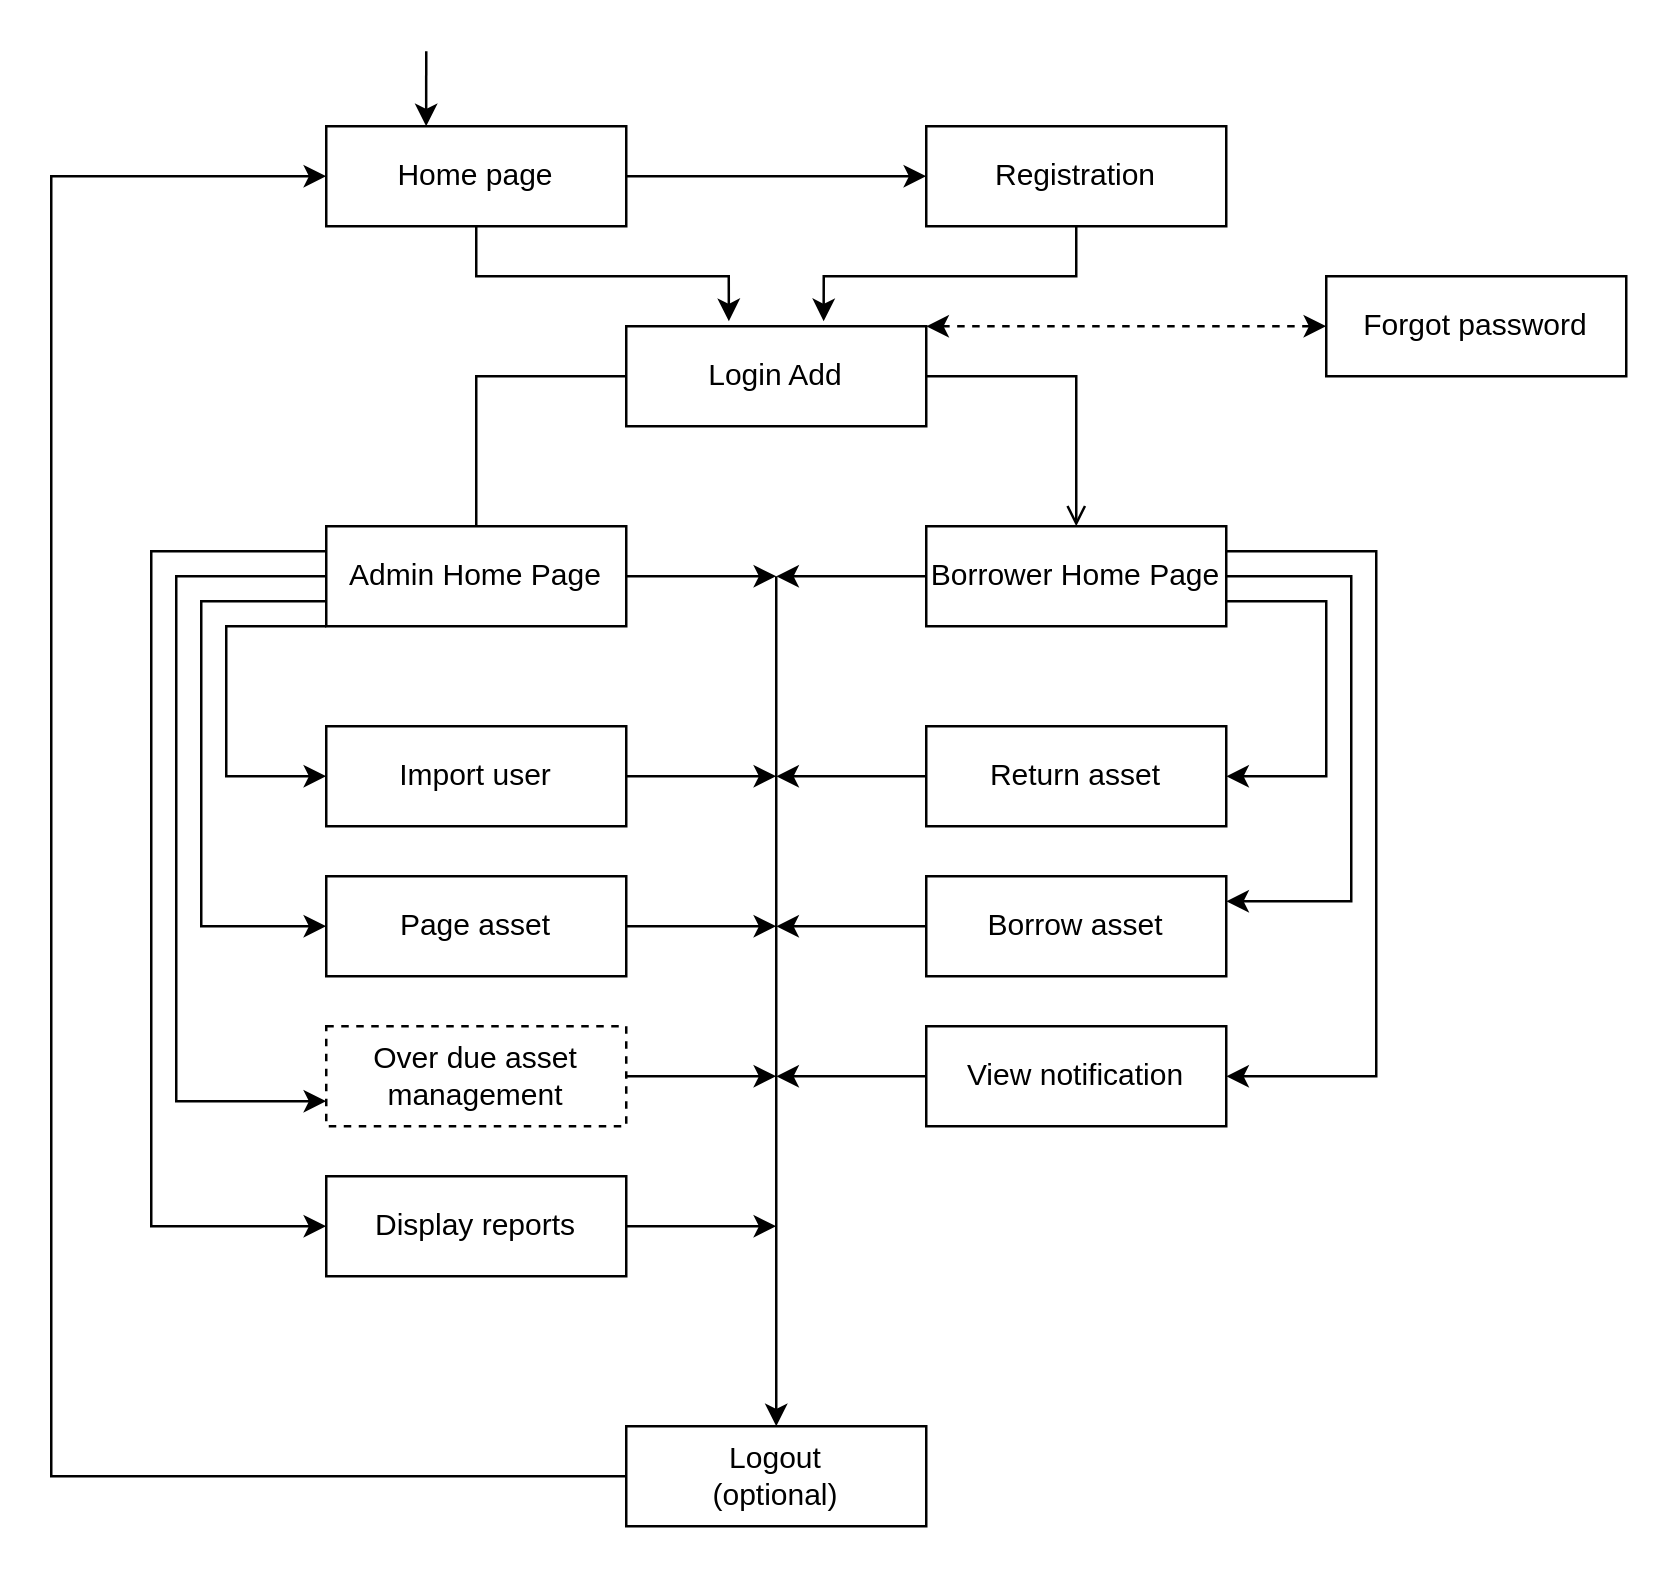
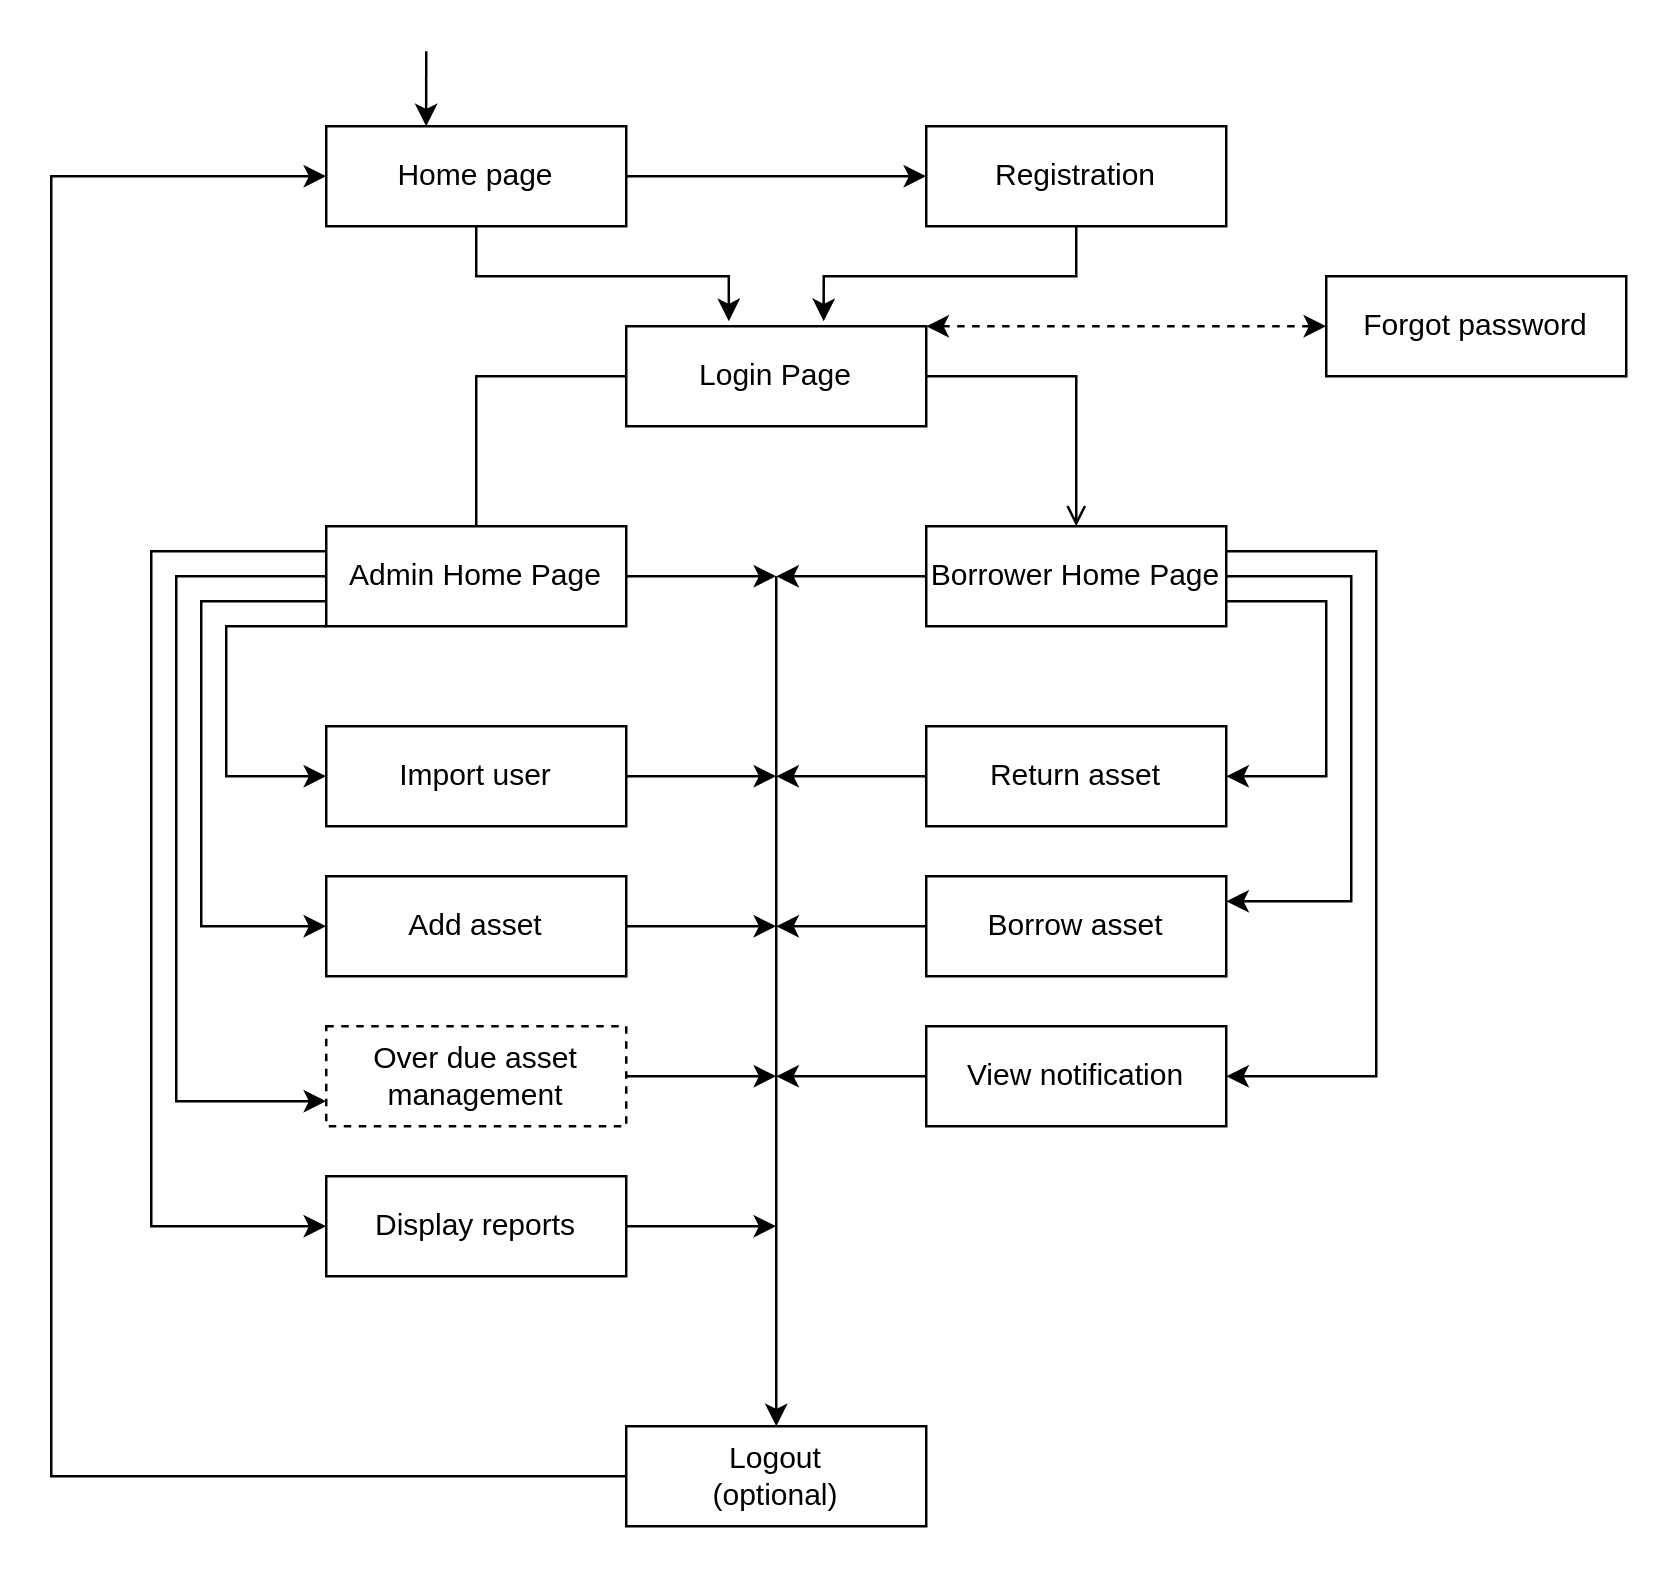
(776, 376) -> (776, 376)
(476, 926) -> (476, 926)
